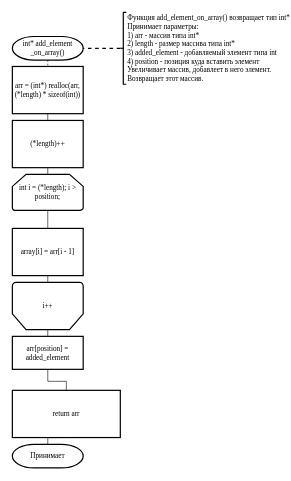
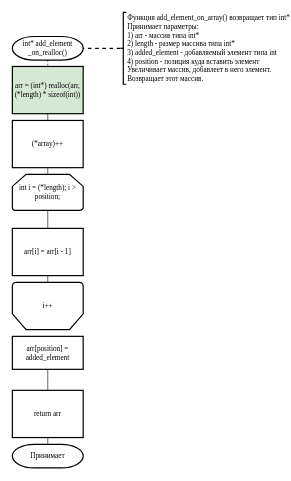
(48, 48) -> (48, 48)
(48, 90) -> (48, 90)
(48, 144) -> (48, 144)
(48, 252) -> (48, 252)
(48, 333) -> none
(66, 414) -> (48, 414)
